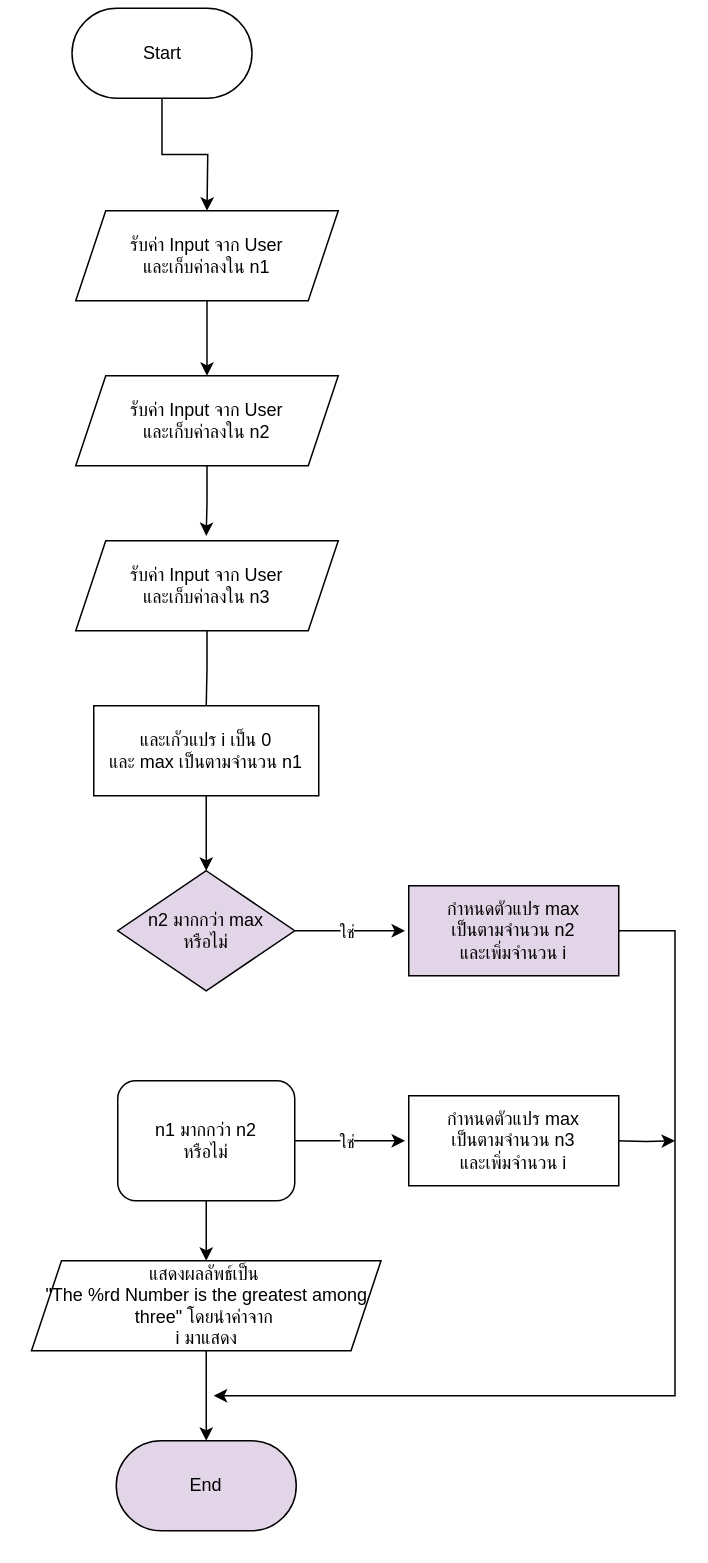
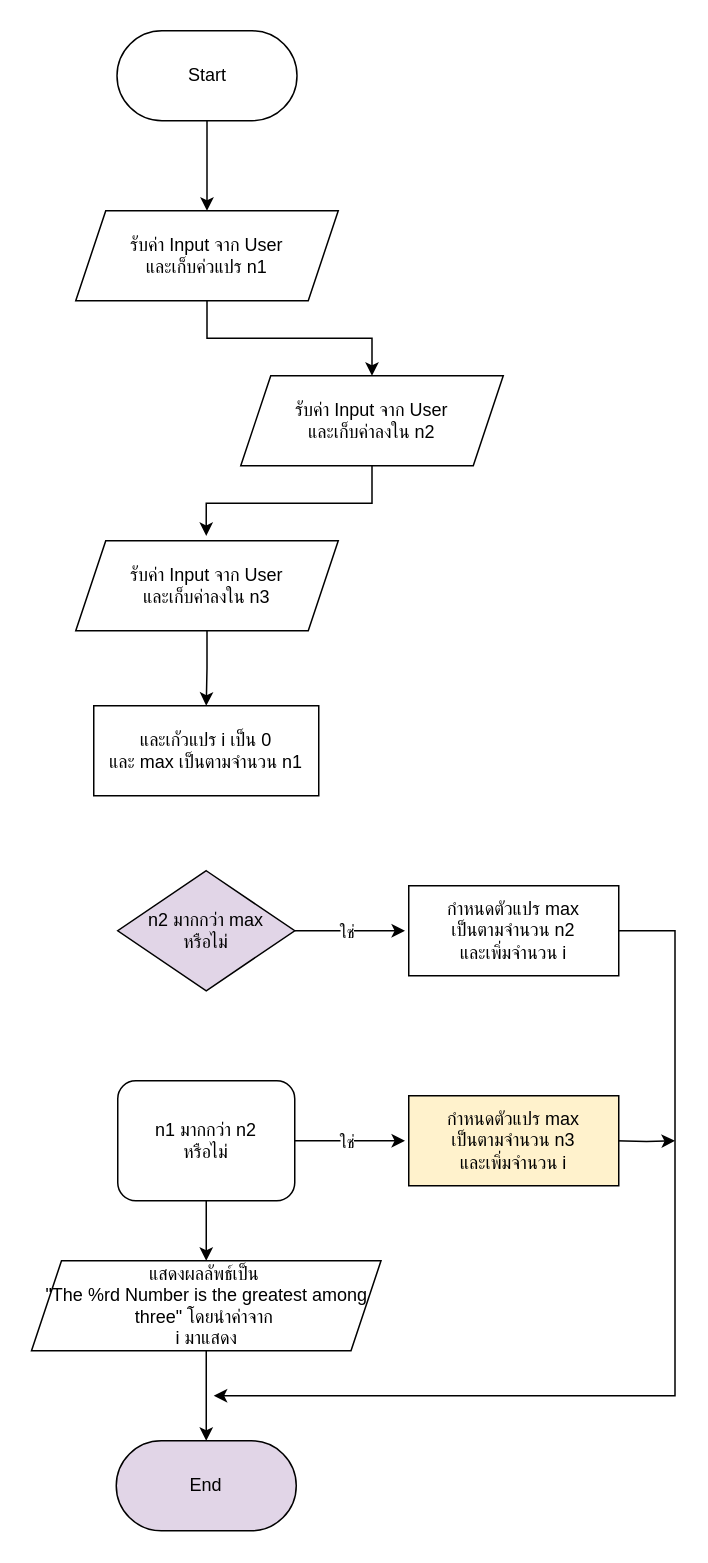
(162, 53) -> (207, 76)
(207, 256) -> (207, 256)
(207, 421) -> (372, 421)
(206, 698) -> (206, 694)
(206, 828) -> none
(514, 931) -> (514, 931)
(514, 1141) -> (514, 1141)
